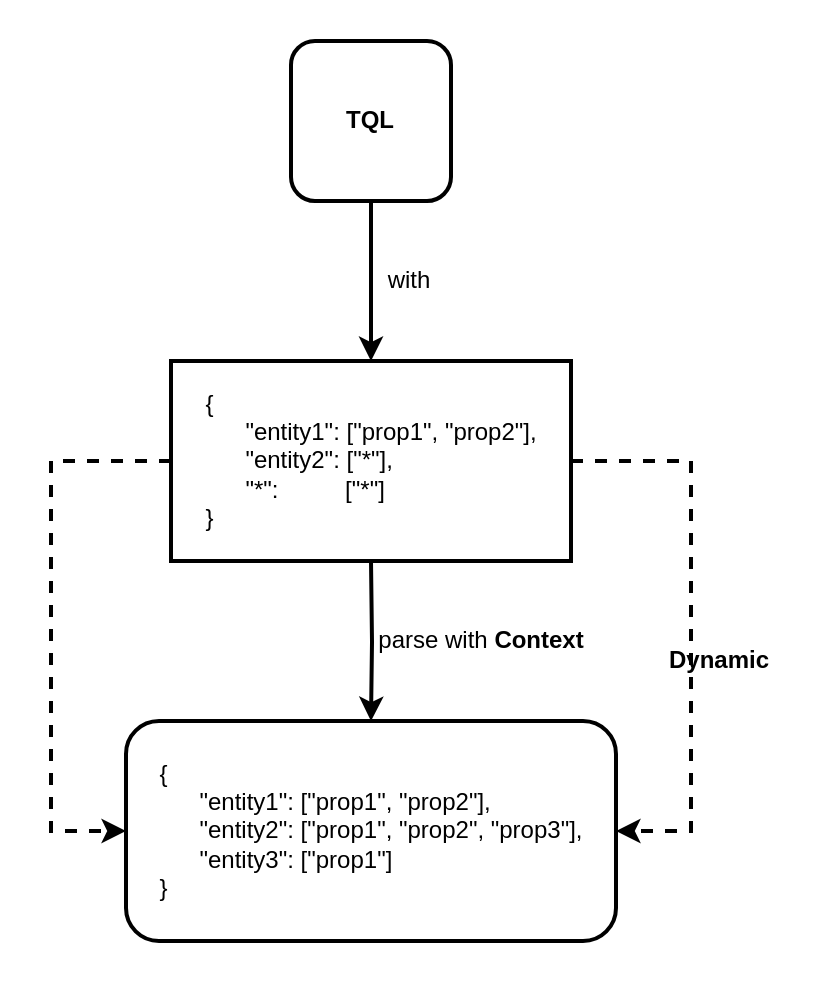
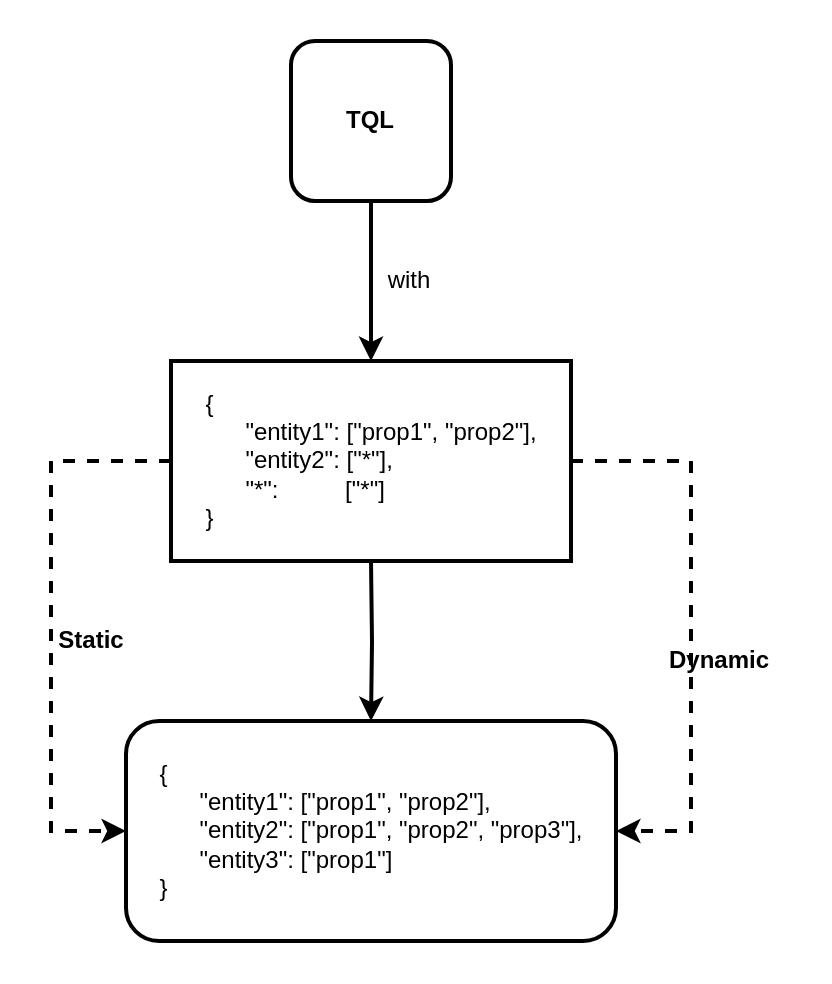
none -> (91, 641)
(481, 641) -> none
